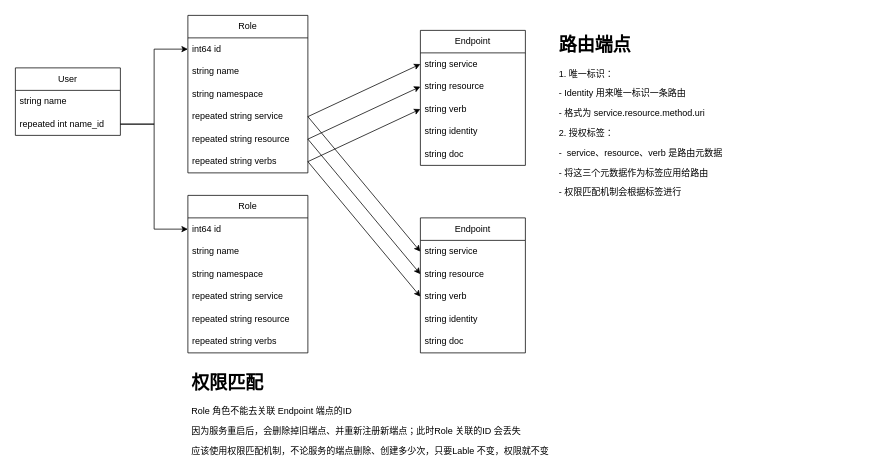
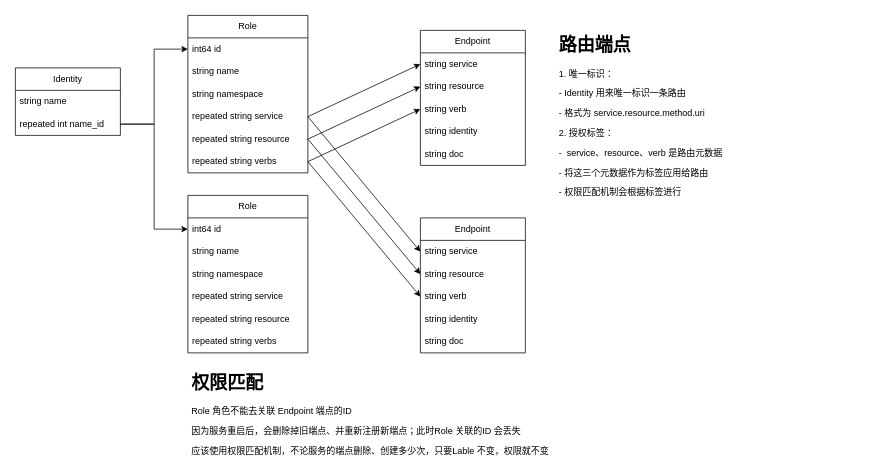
(68, 79) -> (68, 79)
